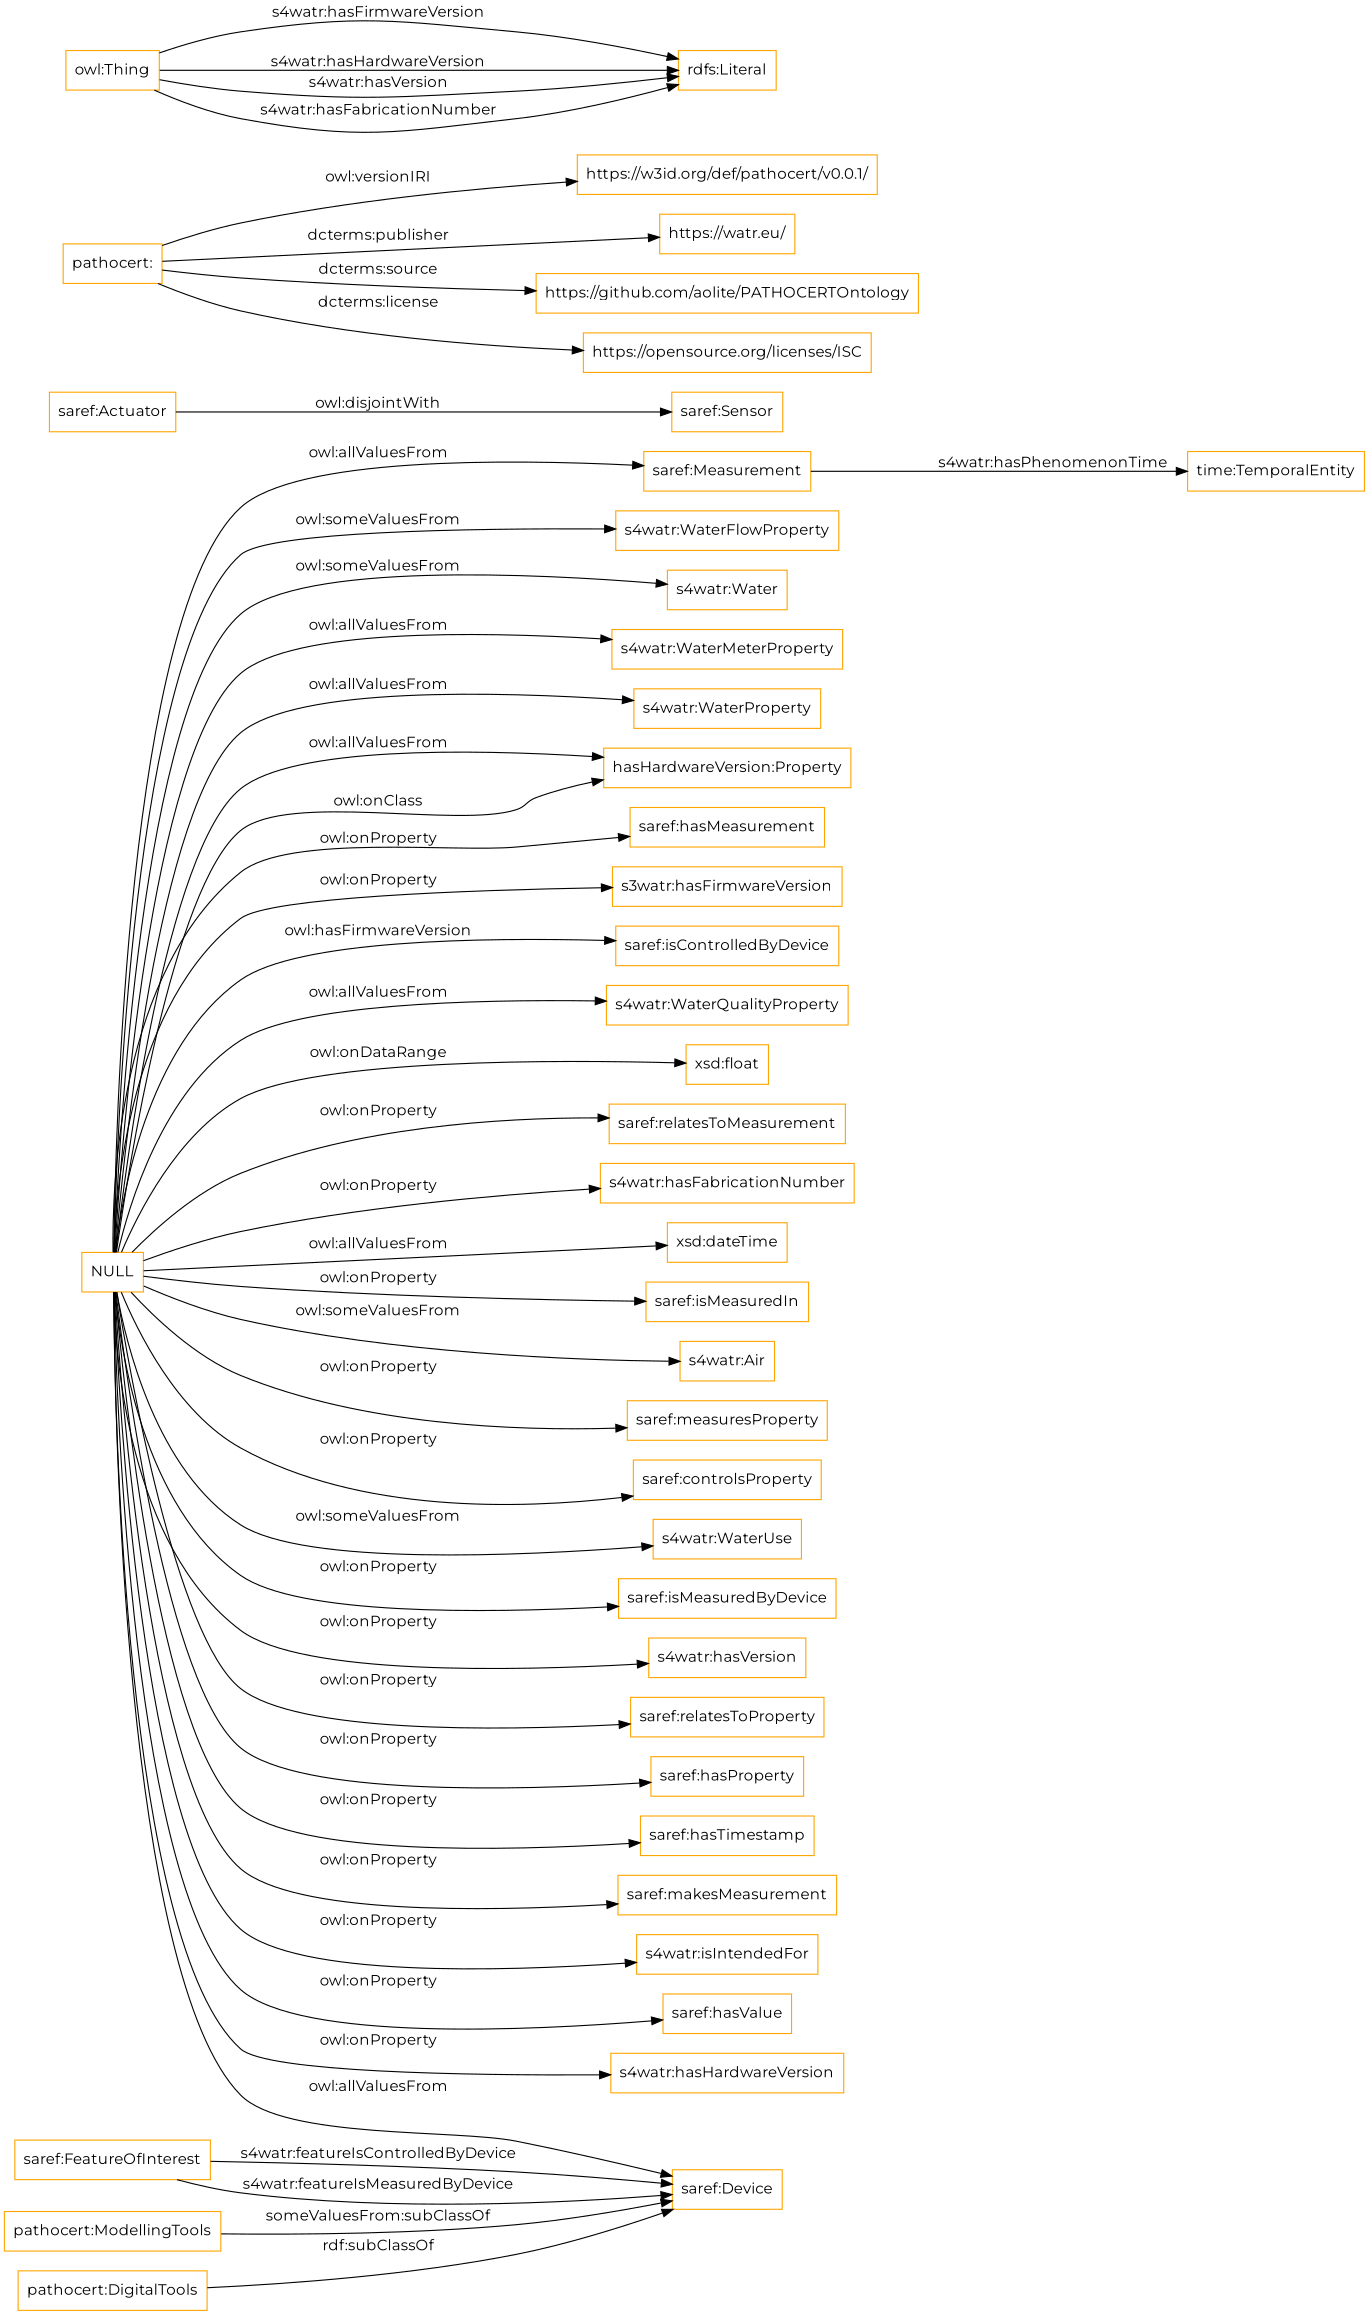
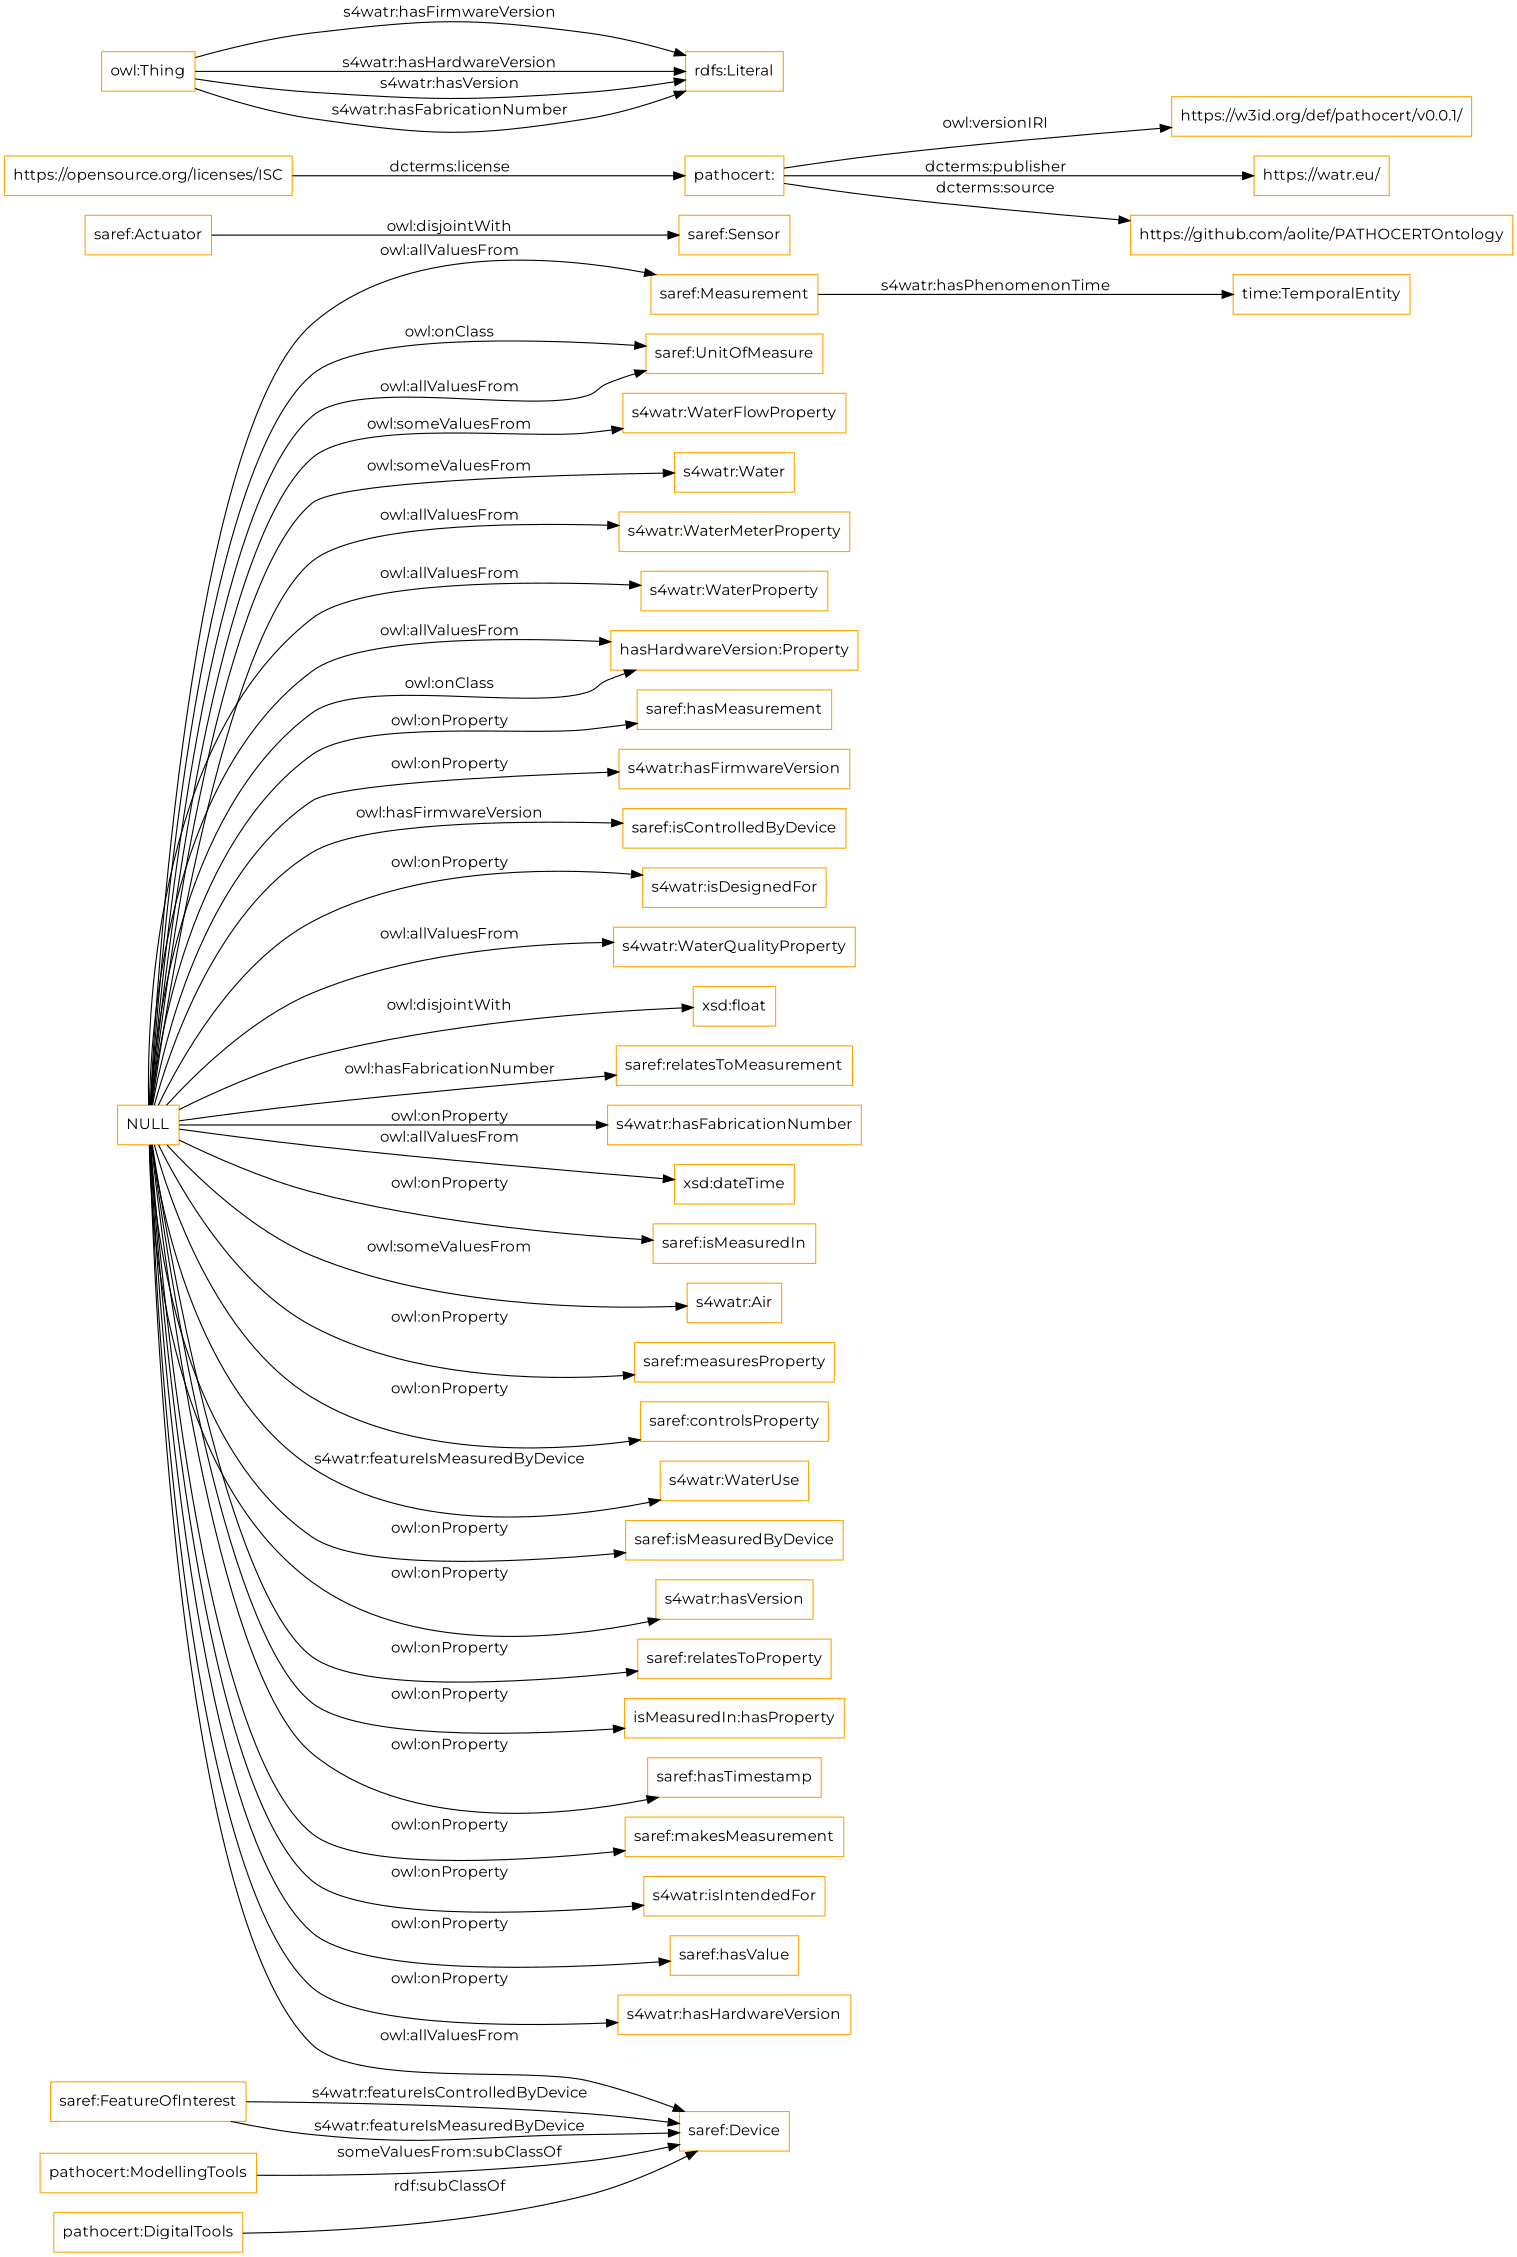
(362, 332) -> (483, 176)
none -> (734, 354)
(727, 887) -> (734, 769)
none -> (734, 888)
(378, 1053) -> (450, 1006)
(378, 1111) -> (450, 1069)
(378, 1517) -> (450, 1460)
(727, 1776) -> (734, 1718)
